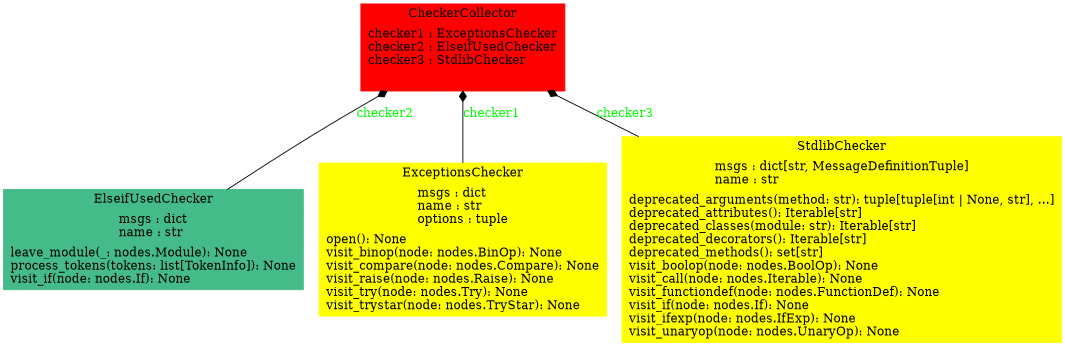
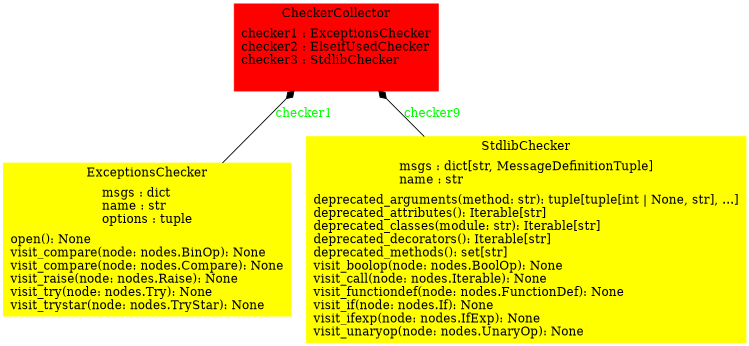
(625, 114) -> (433, 114)
(153, 240) -> none
(444, 253) -> (138, 253)
